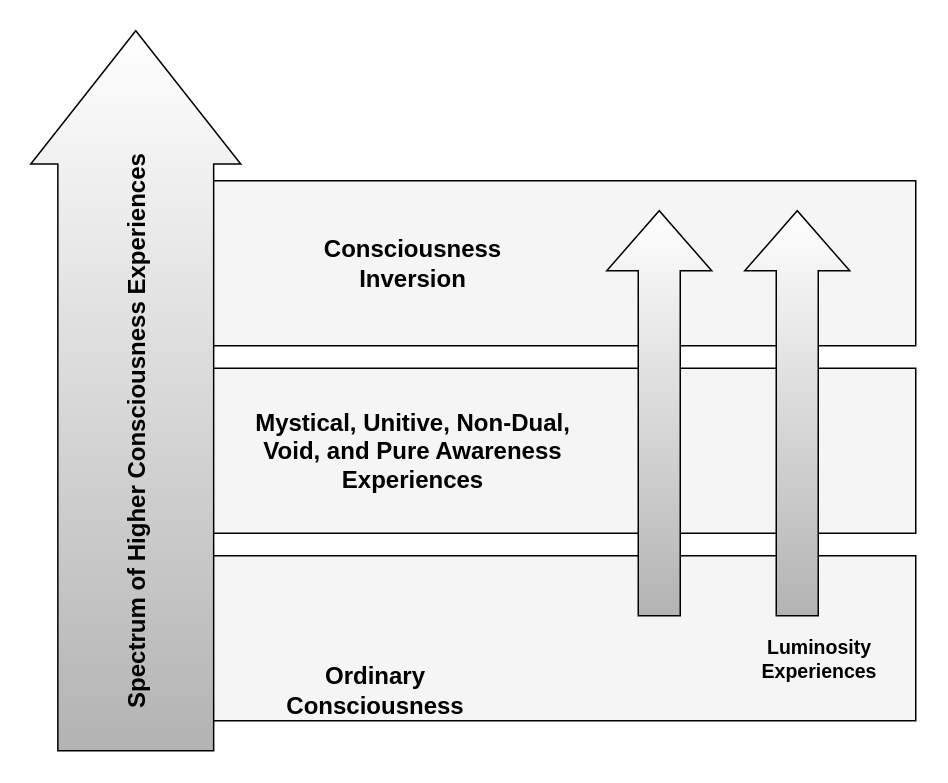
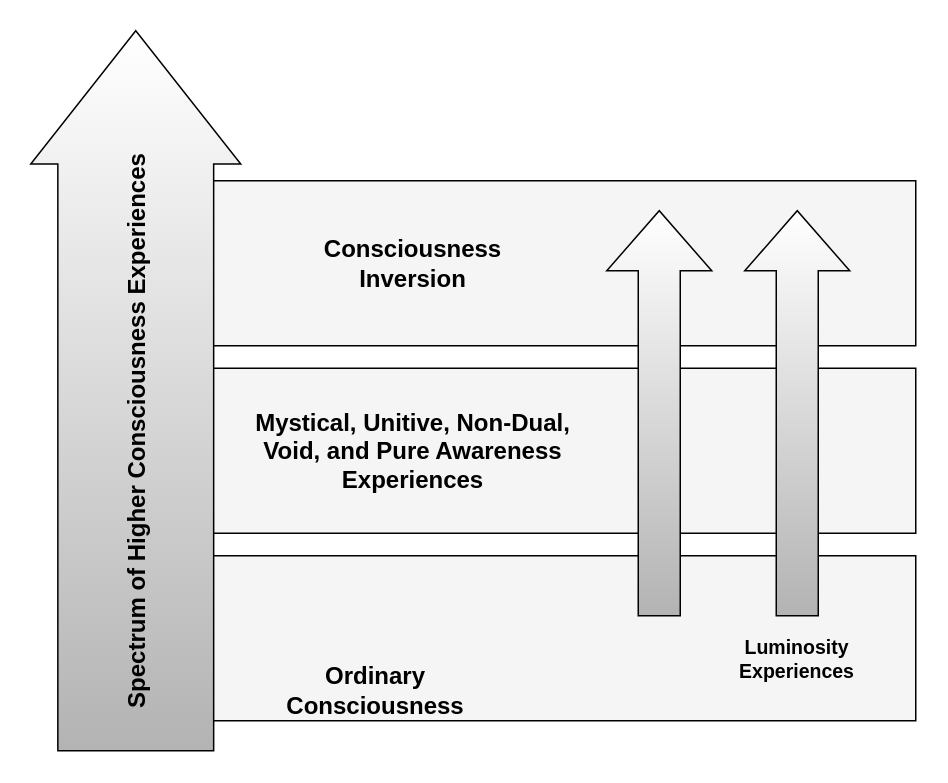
(820, 659) -> (797, 659)
